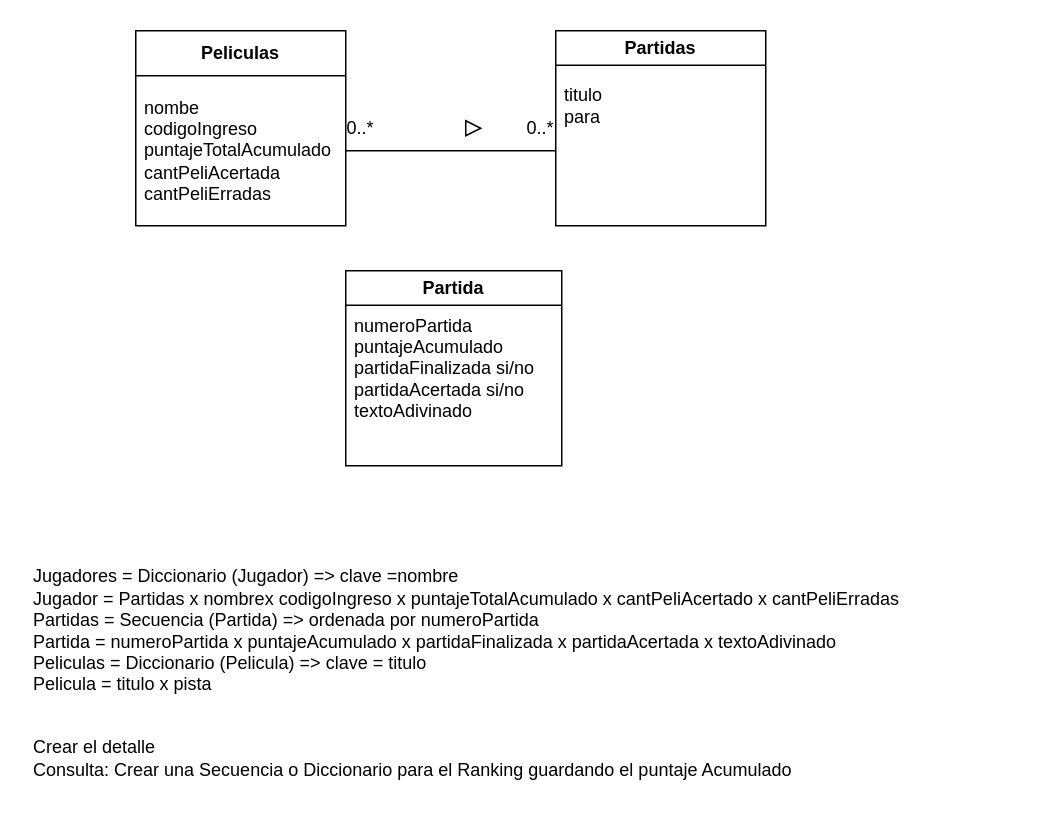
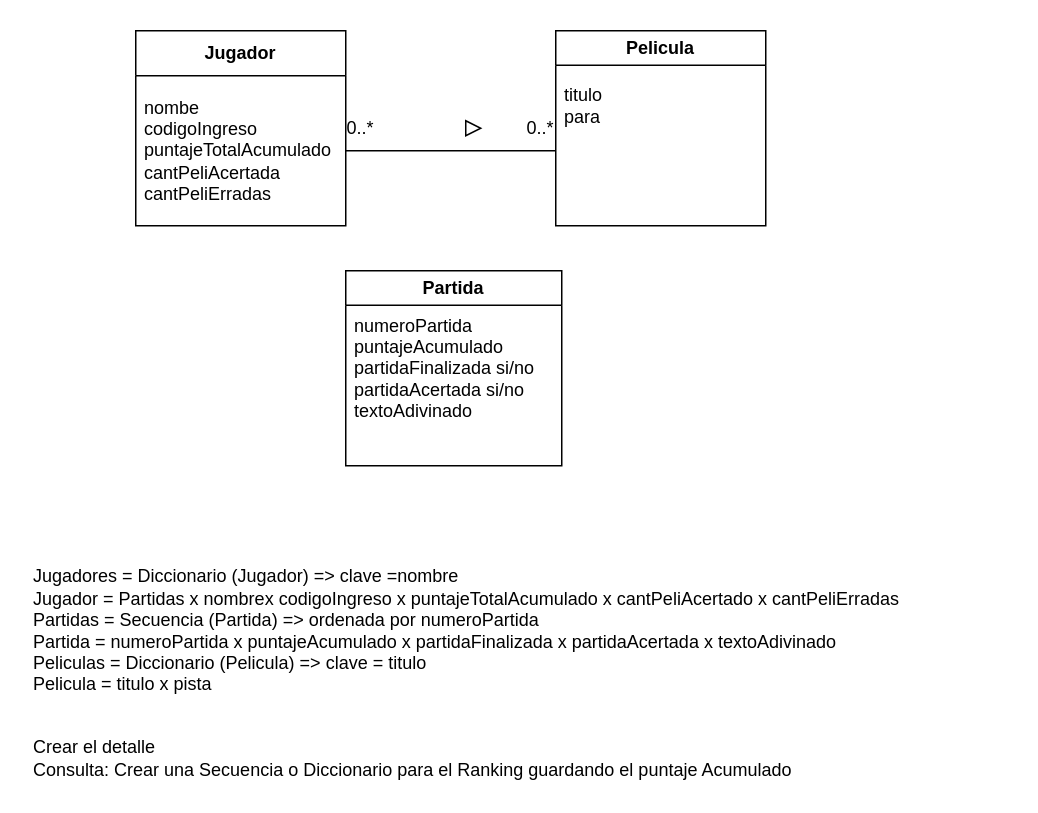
(661, 49) -> (661, 49)
(241, 53) -> (241, 53)
